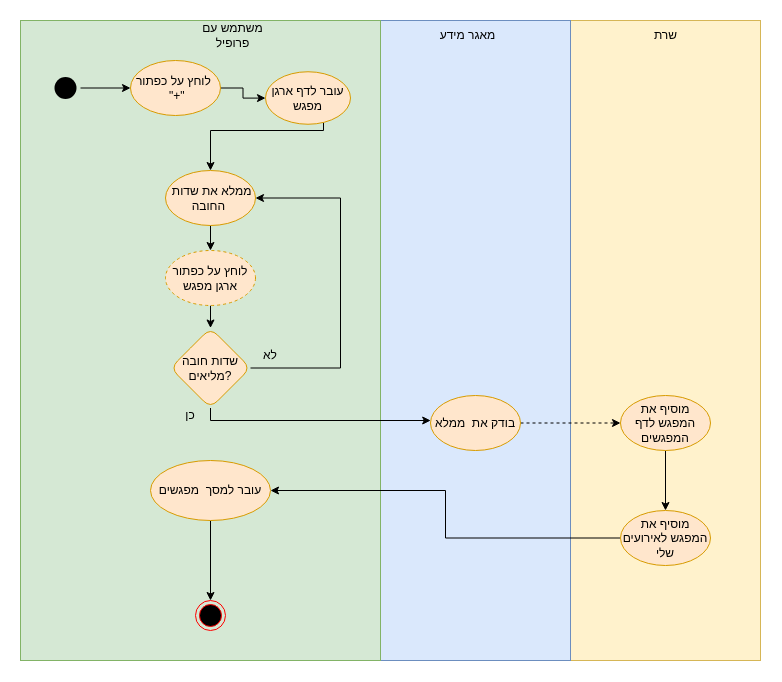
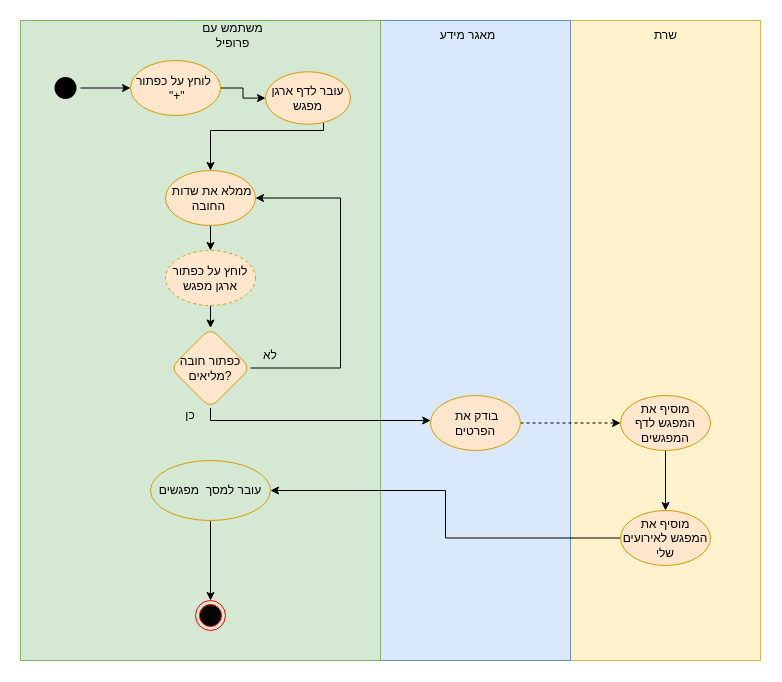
(211, 369) -> (211, 369)
(476, 424) -> (476, 424)
(211, 491) -> (211, 491)
